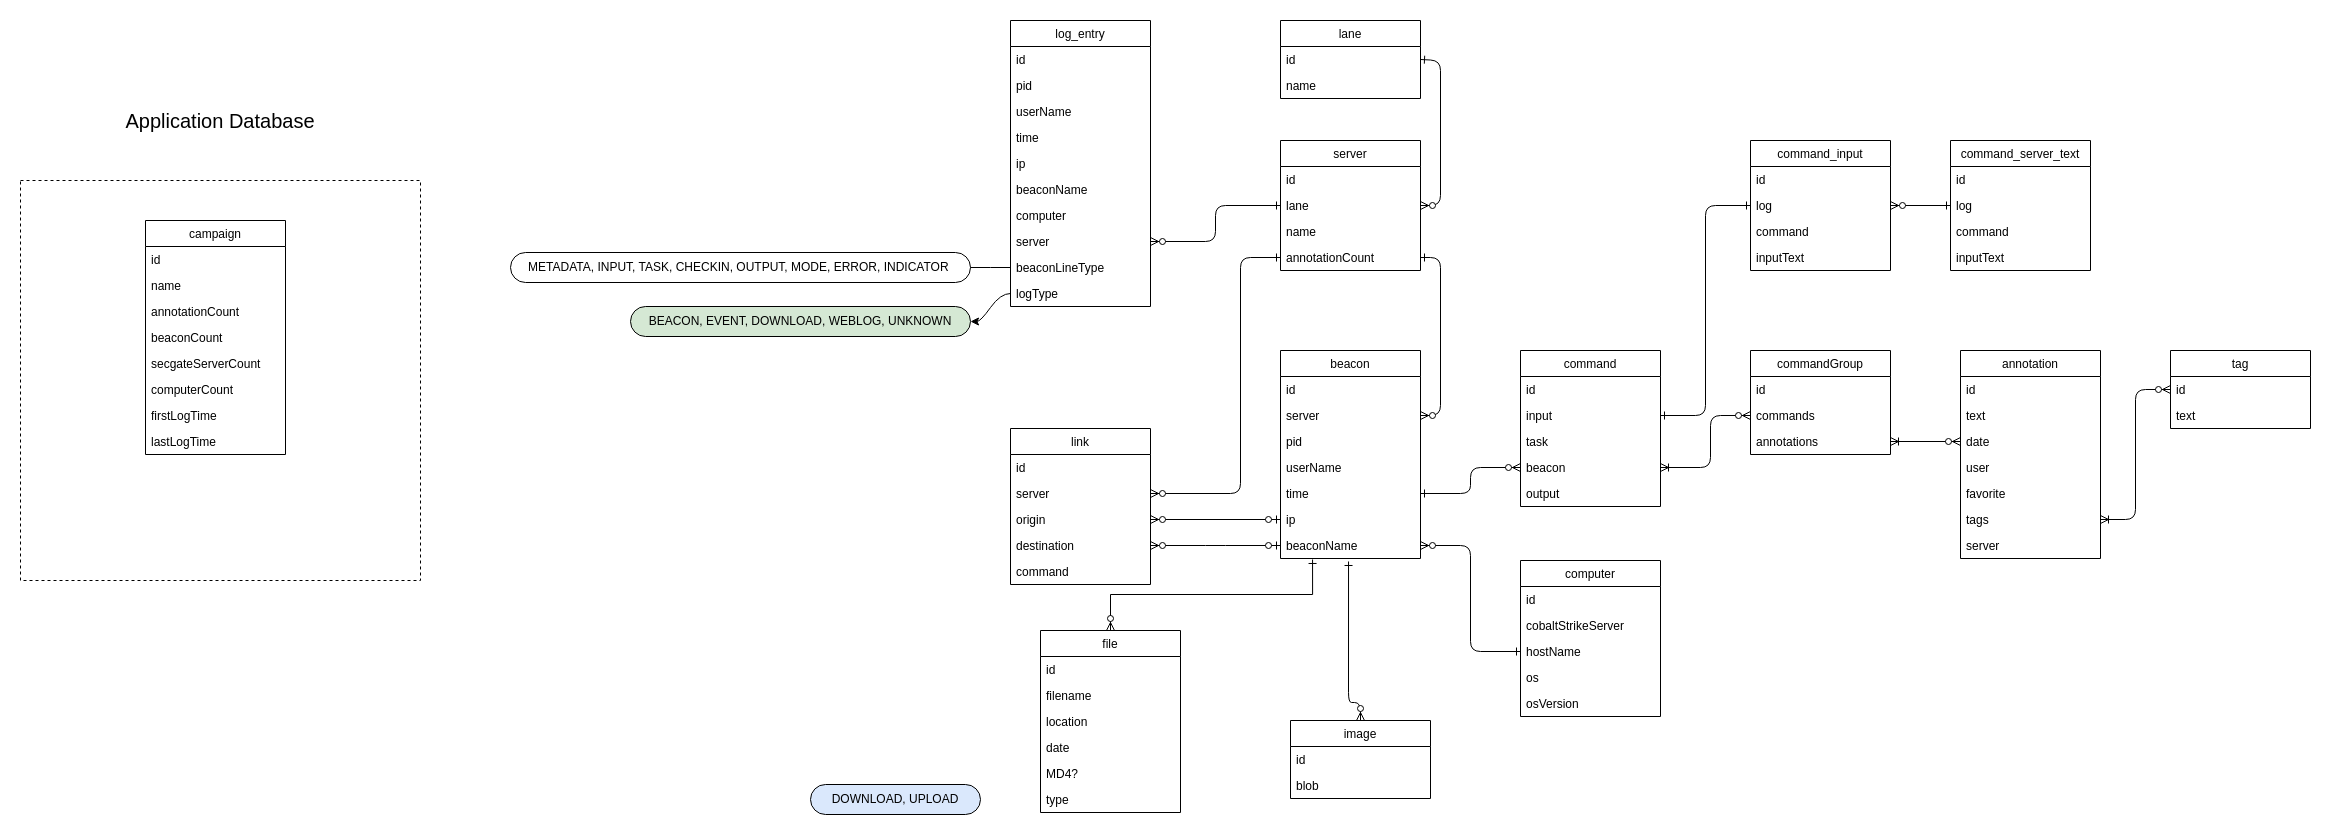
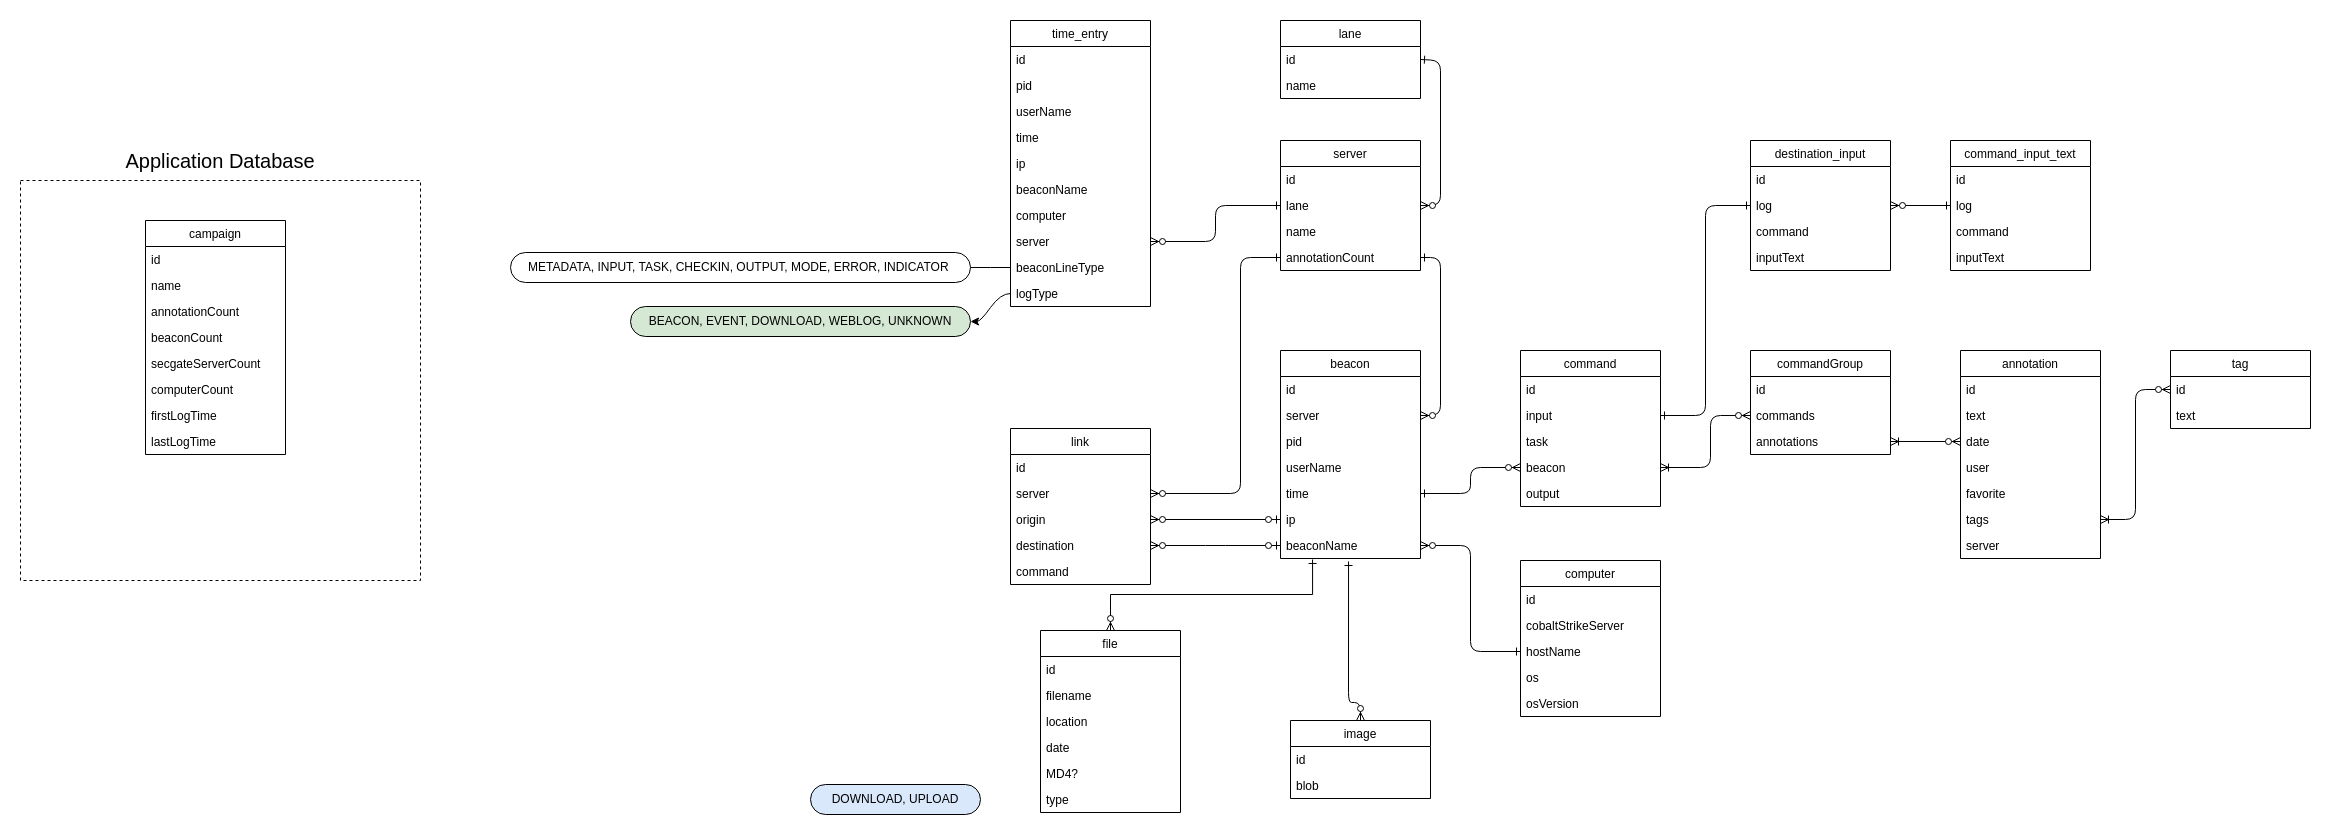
(1080, 34) -> (1080, 34)
(221, 121) -> (221, 161)
(1820, 154) -> (1820, 154)
(2020, 154) -> (2020, 154)
